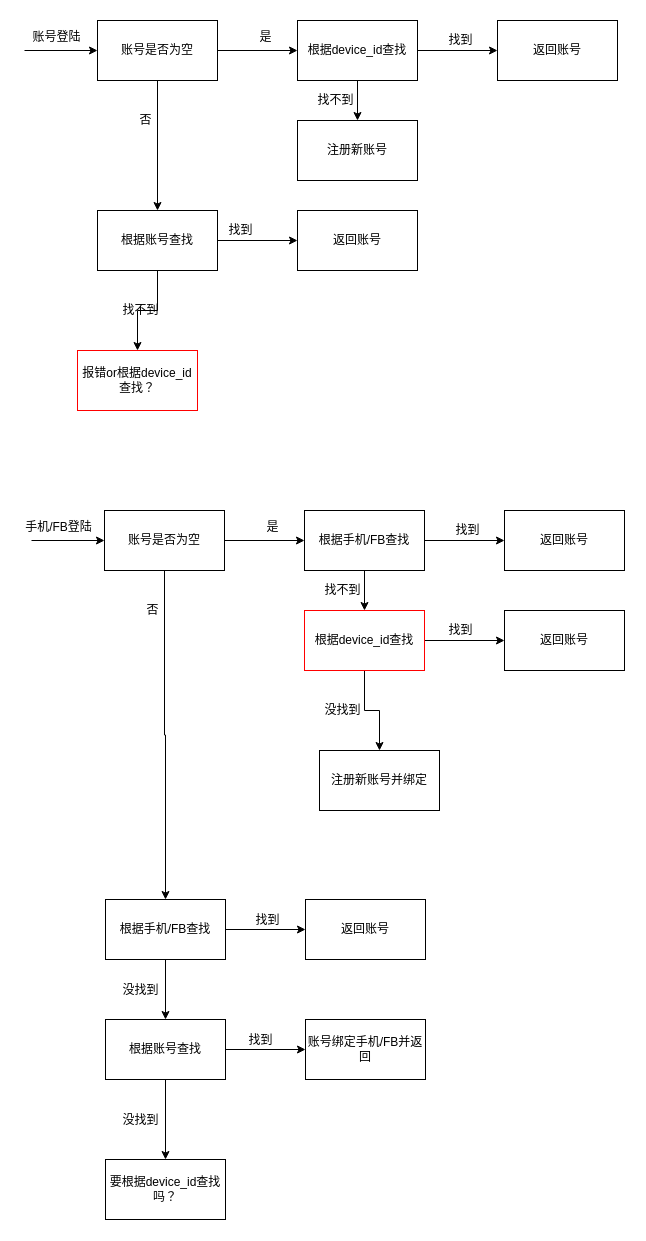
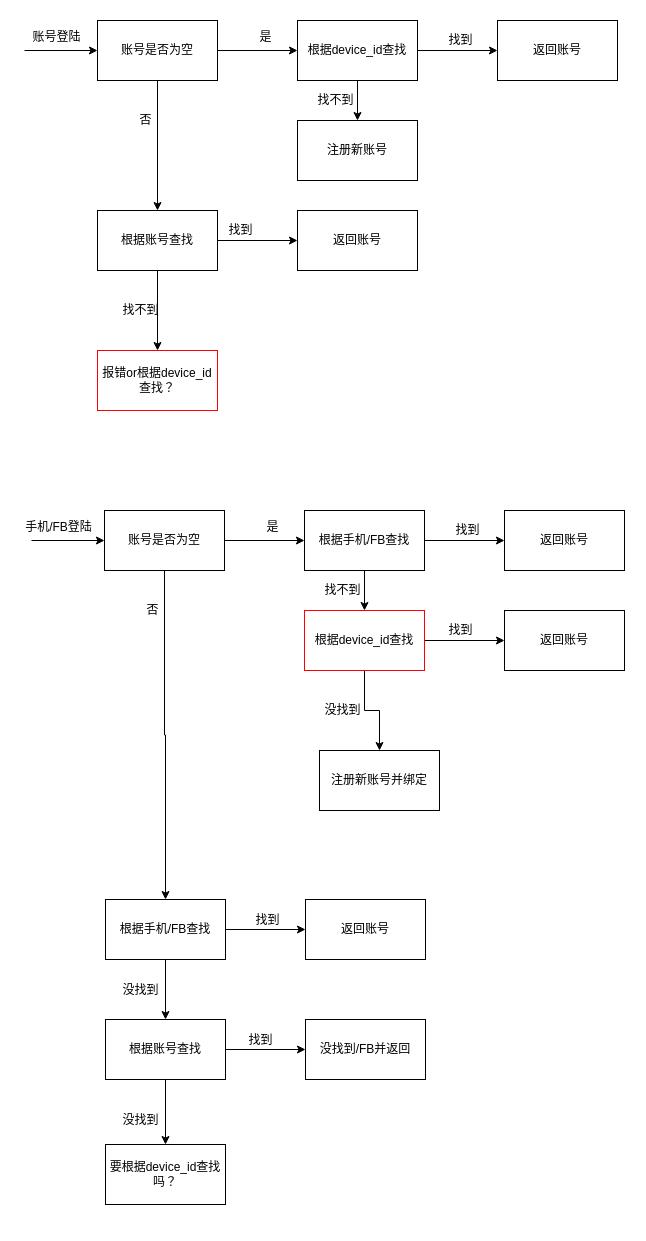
(138, 381) -> (158, 381)
(366, 1050) -> (366, 1050)
(166, 1190) -> (166, 1175)
